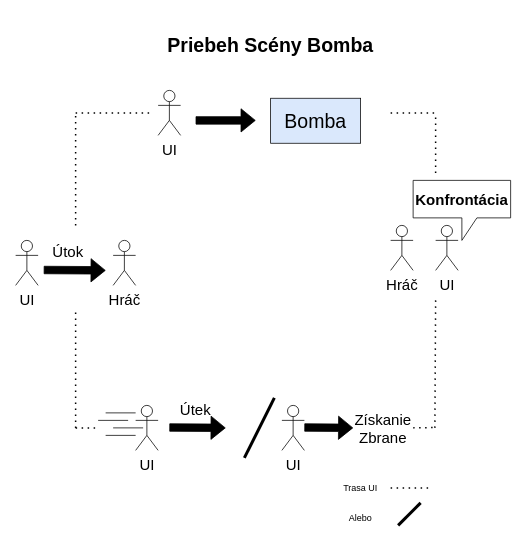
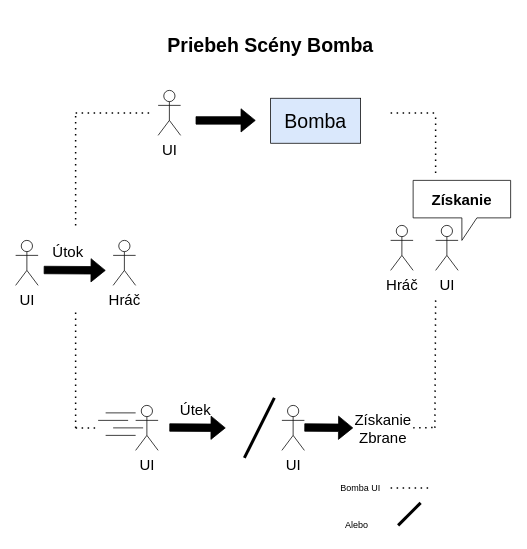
(462, 199) -> (462, 199)
(360, 488) -> (360, 488)
(360, 518) -> (357, 525)
